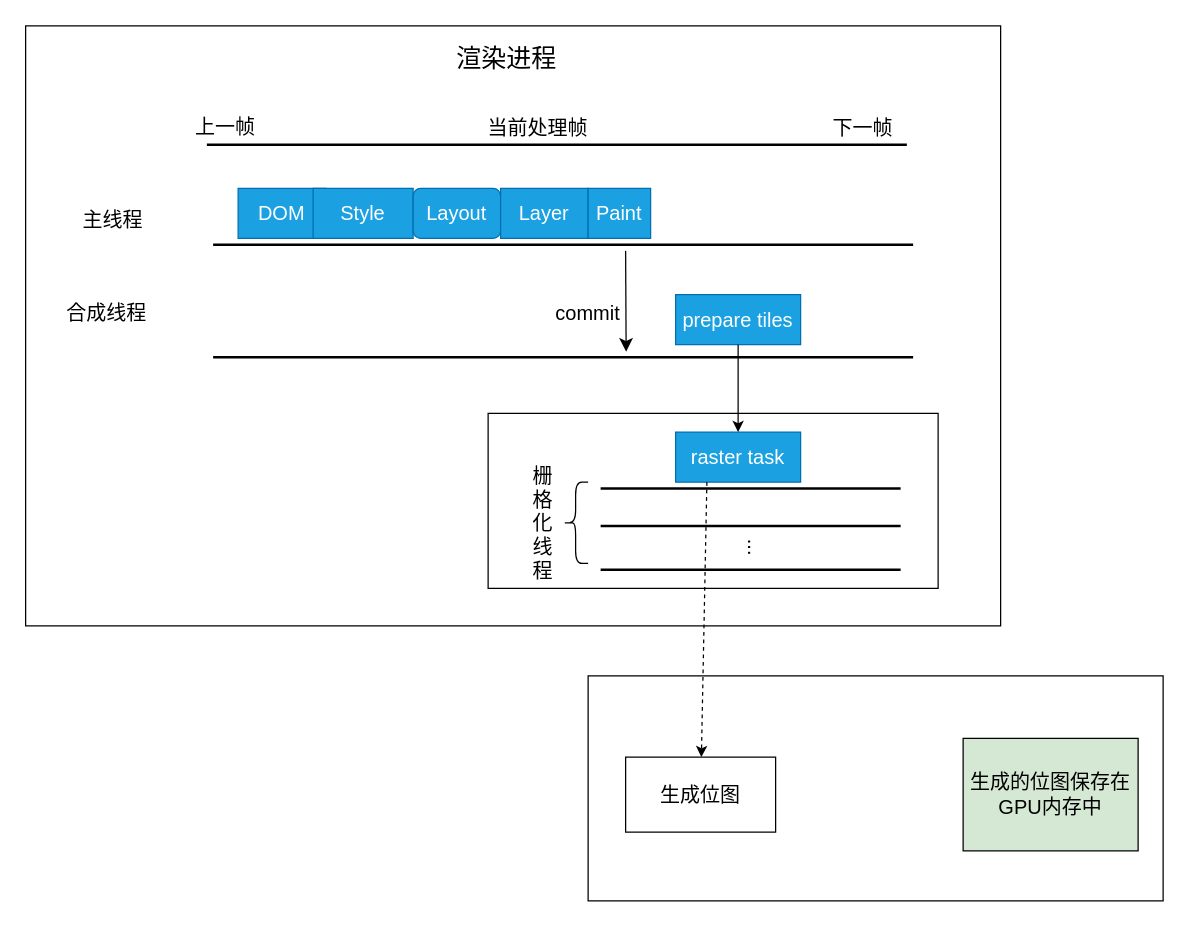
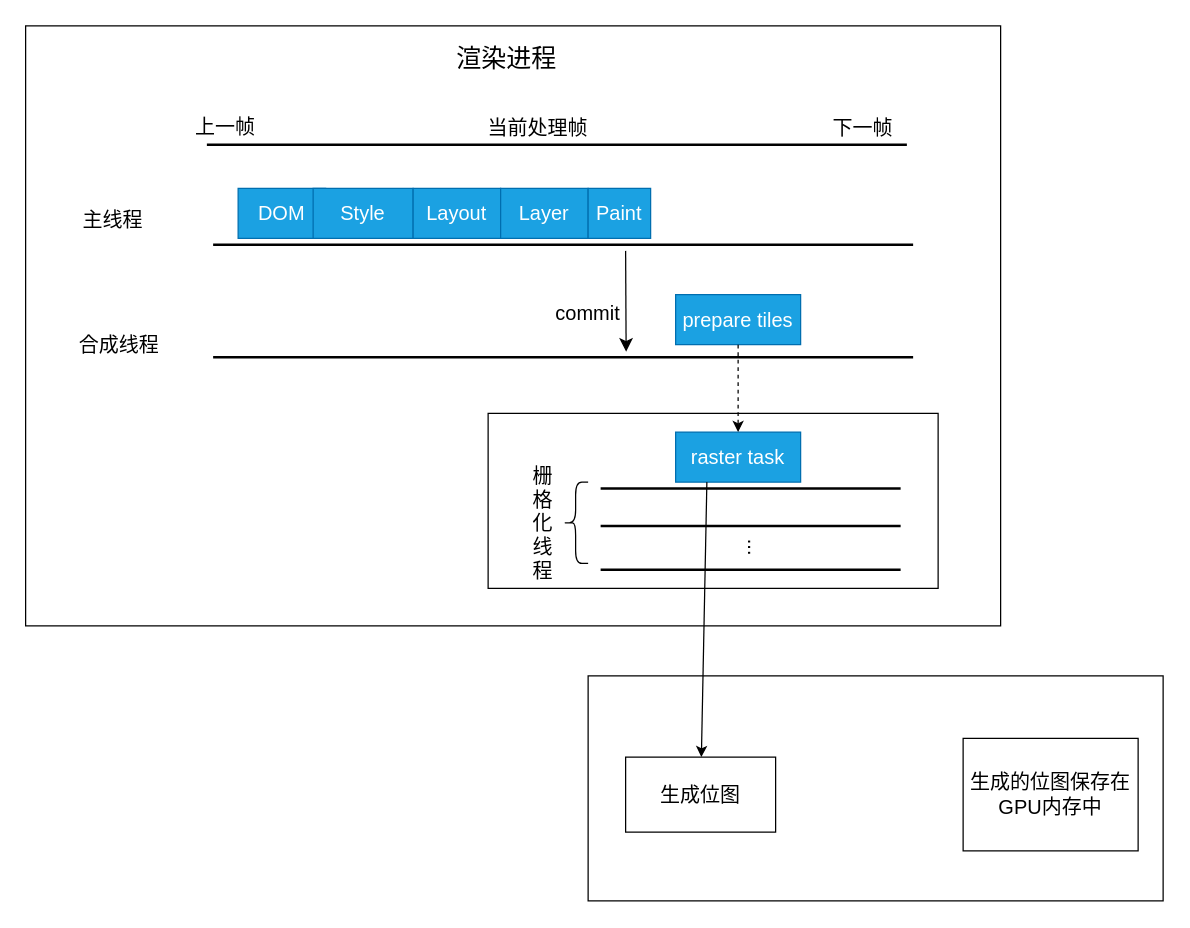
(457, 213) -> (457, 213)
(107, 313) -> (119, 344)
(738, 384) -> (738, 384)
(704, 637) -> (704, 637)
(1051, 794) -> (1051, 794)
